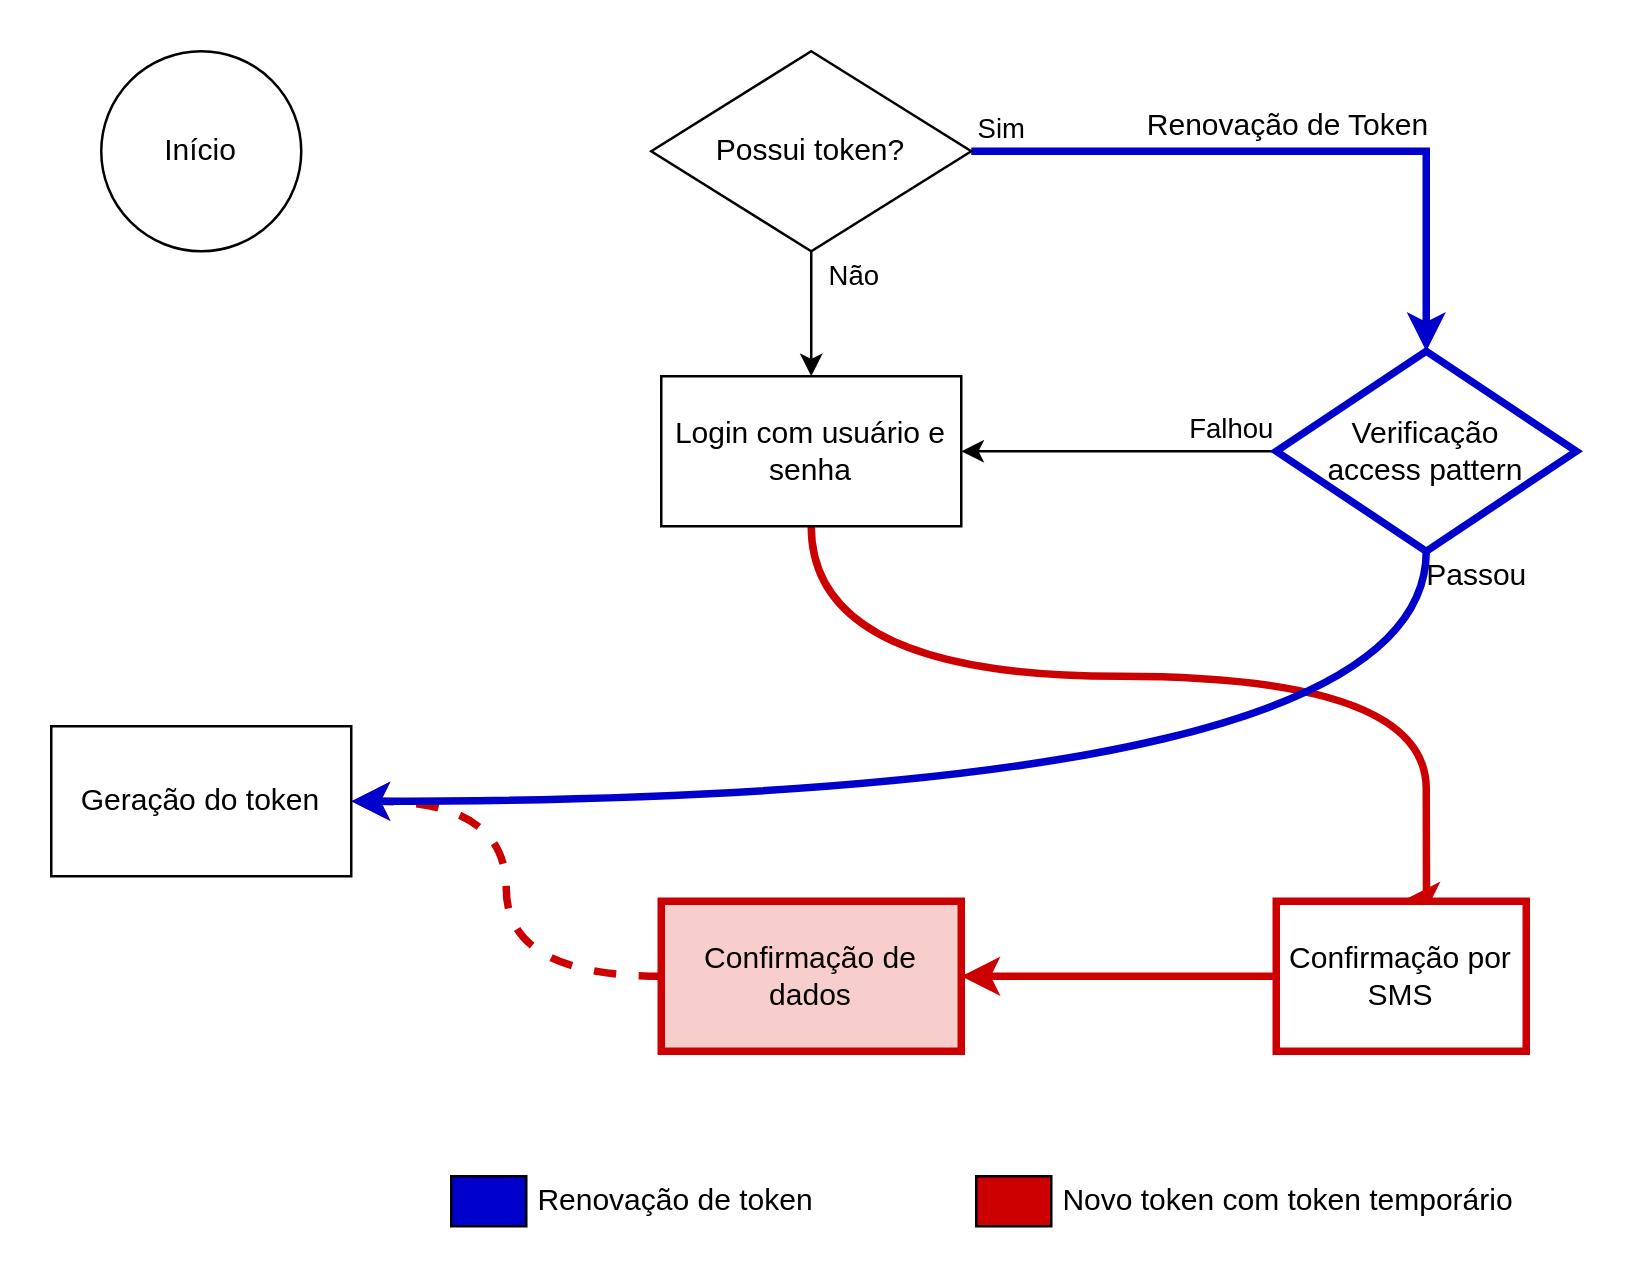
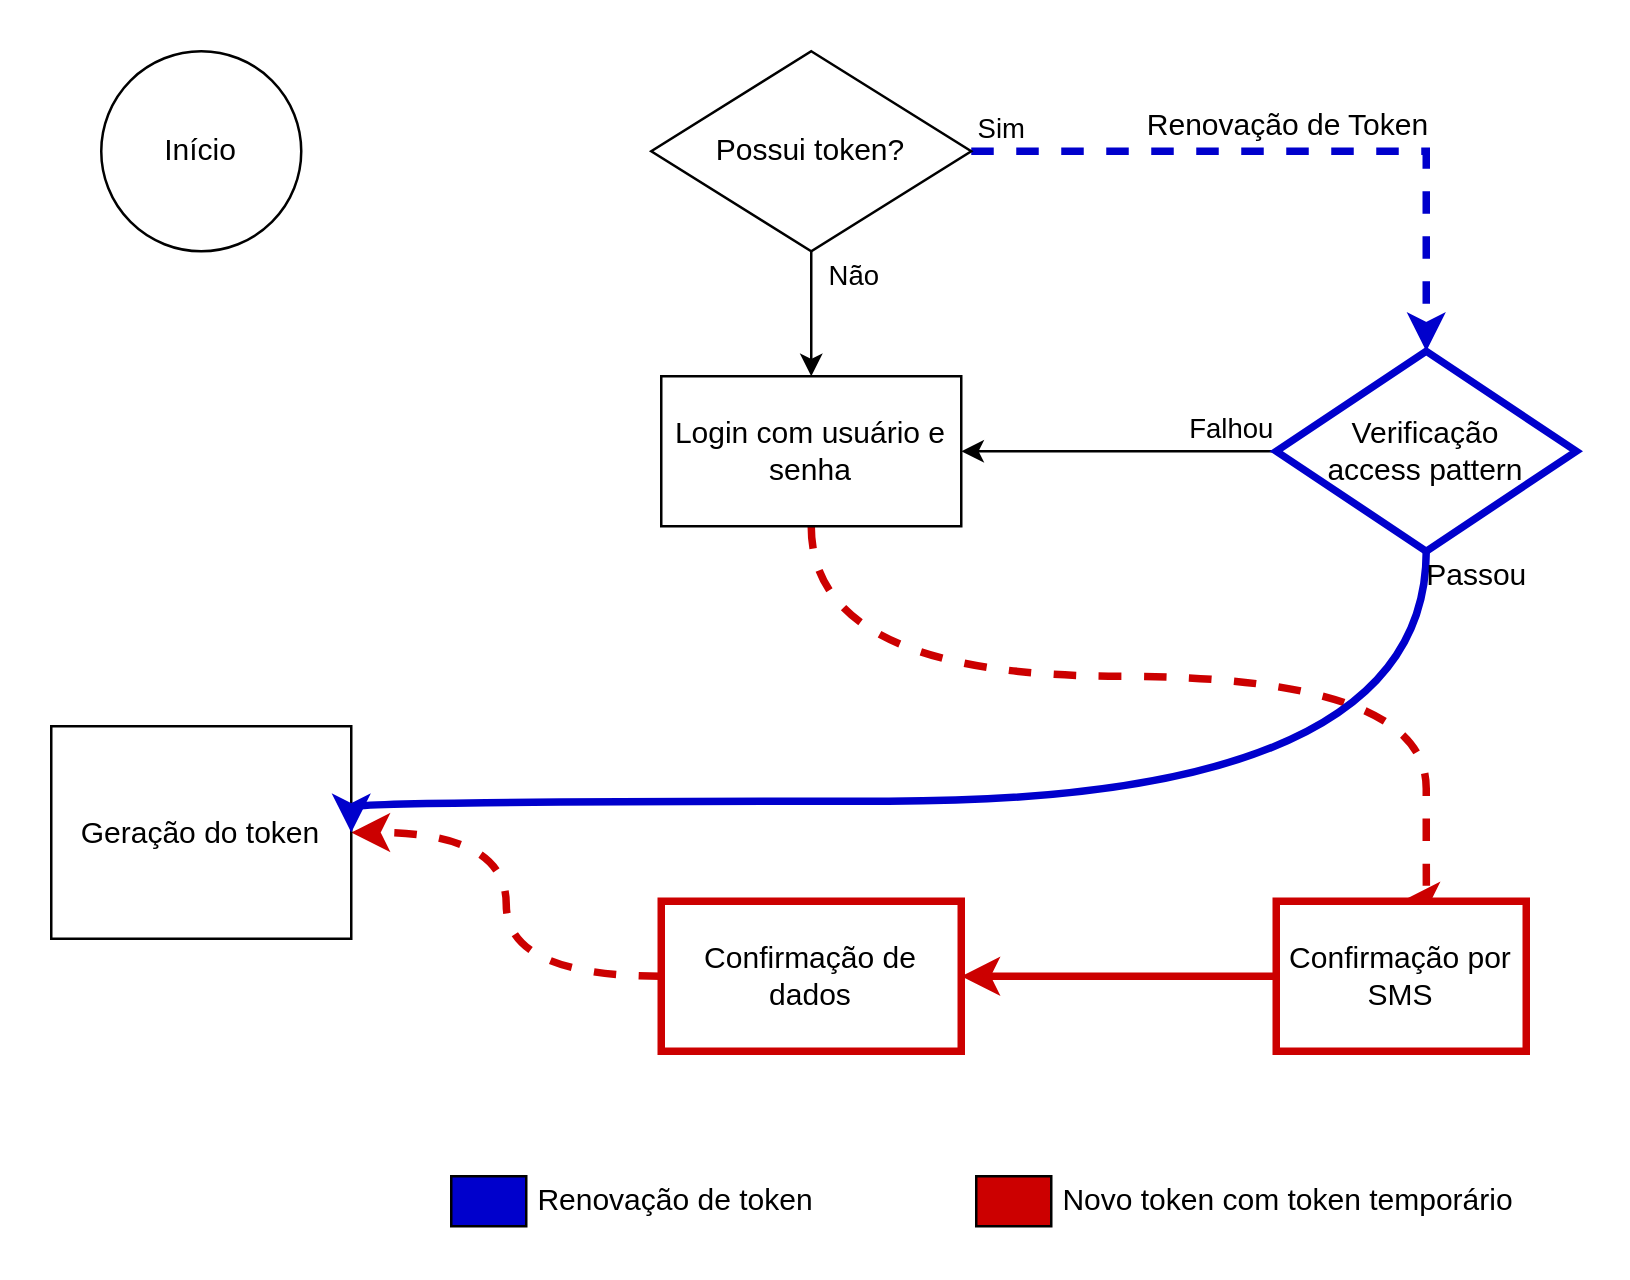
(1004, 151) -> (1004, 151)
(816, 559) -> (816, 559)
(201, 801) -> (201, 833)
(811, 976) -> (811, 976)
